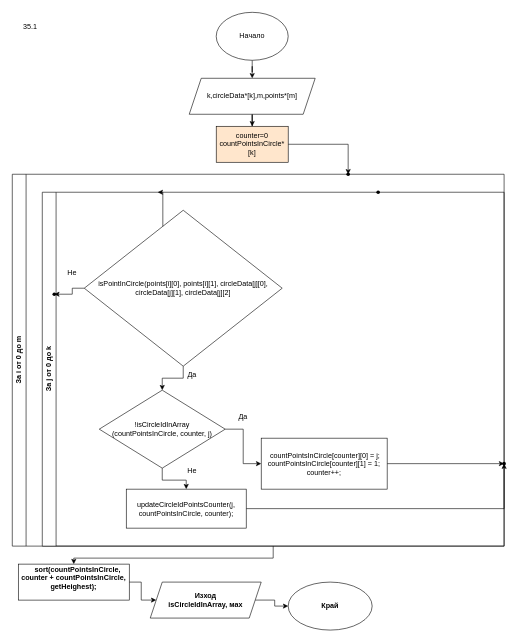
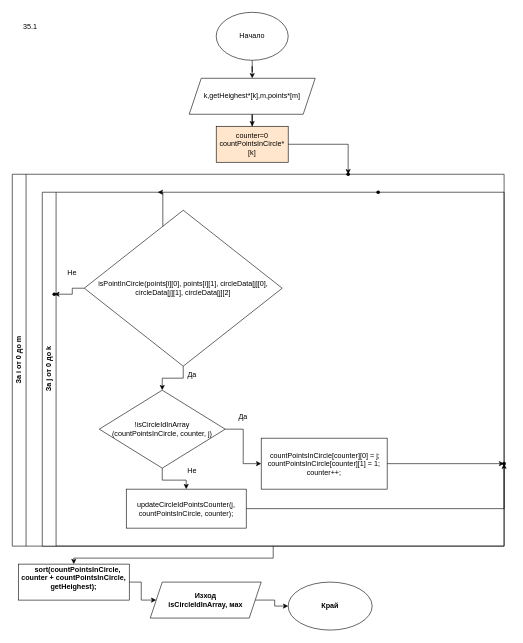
(252, 96) -> (252, 96)
